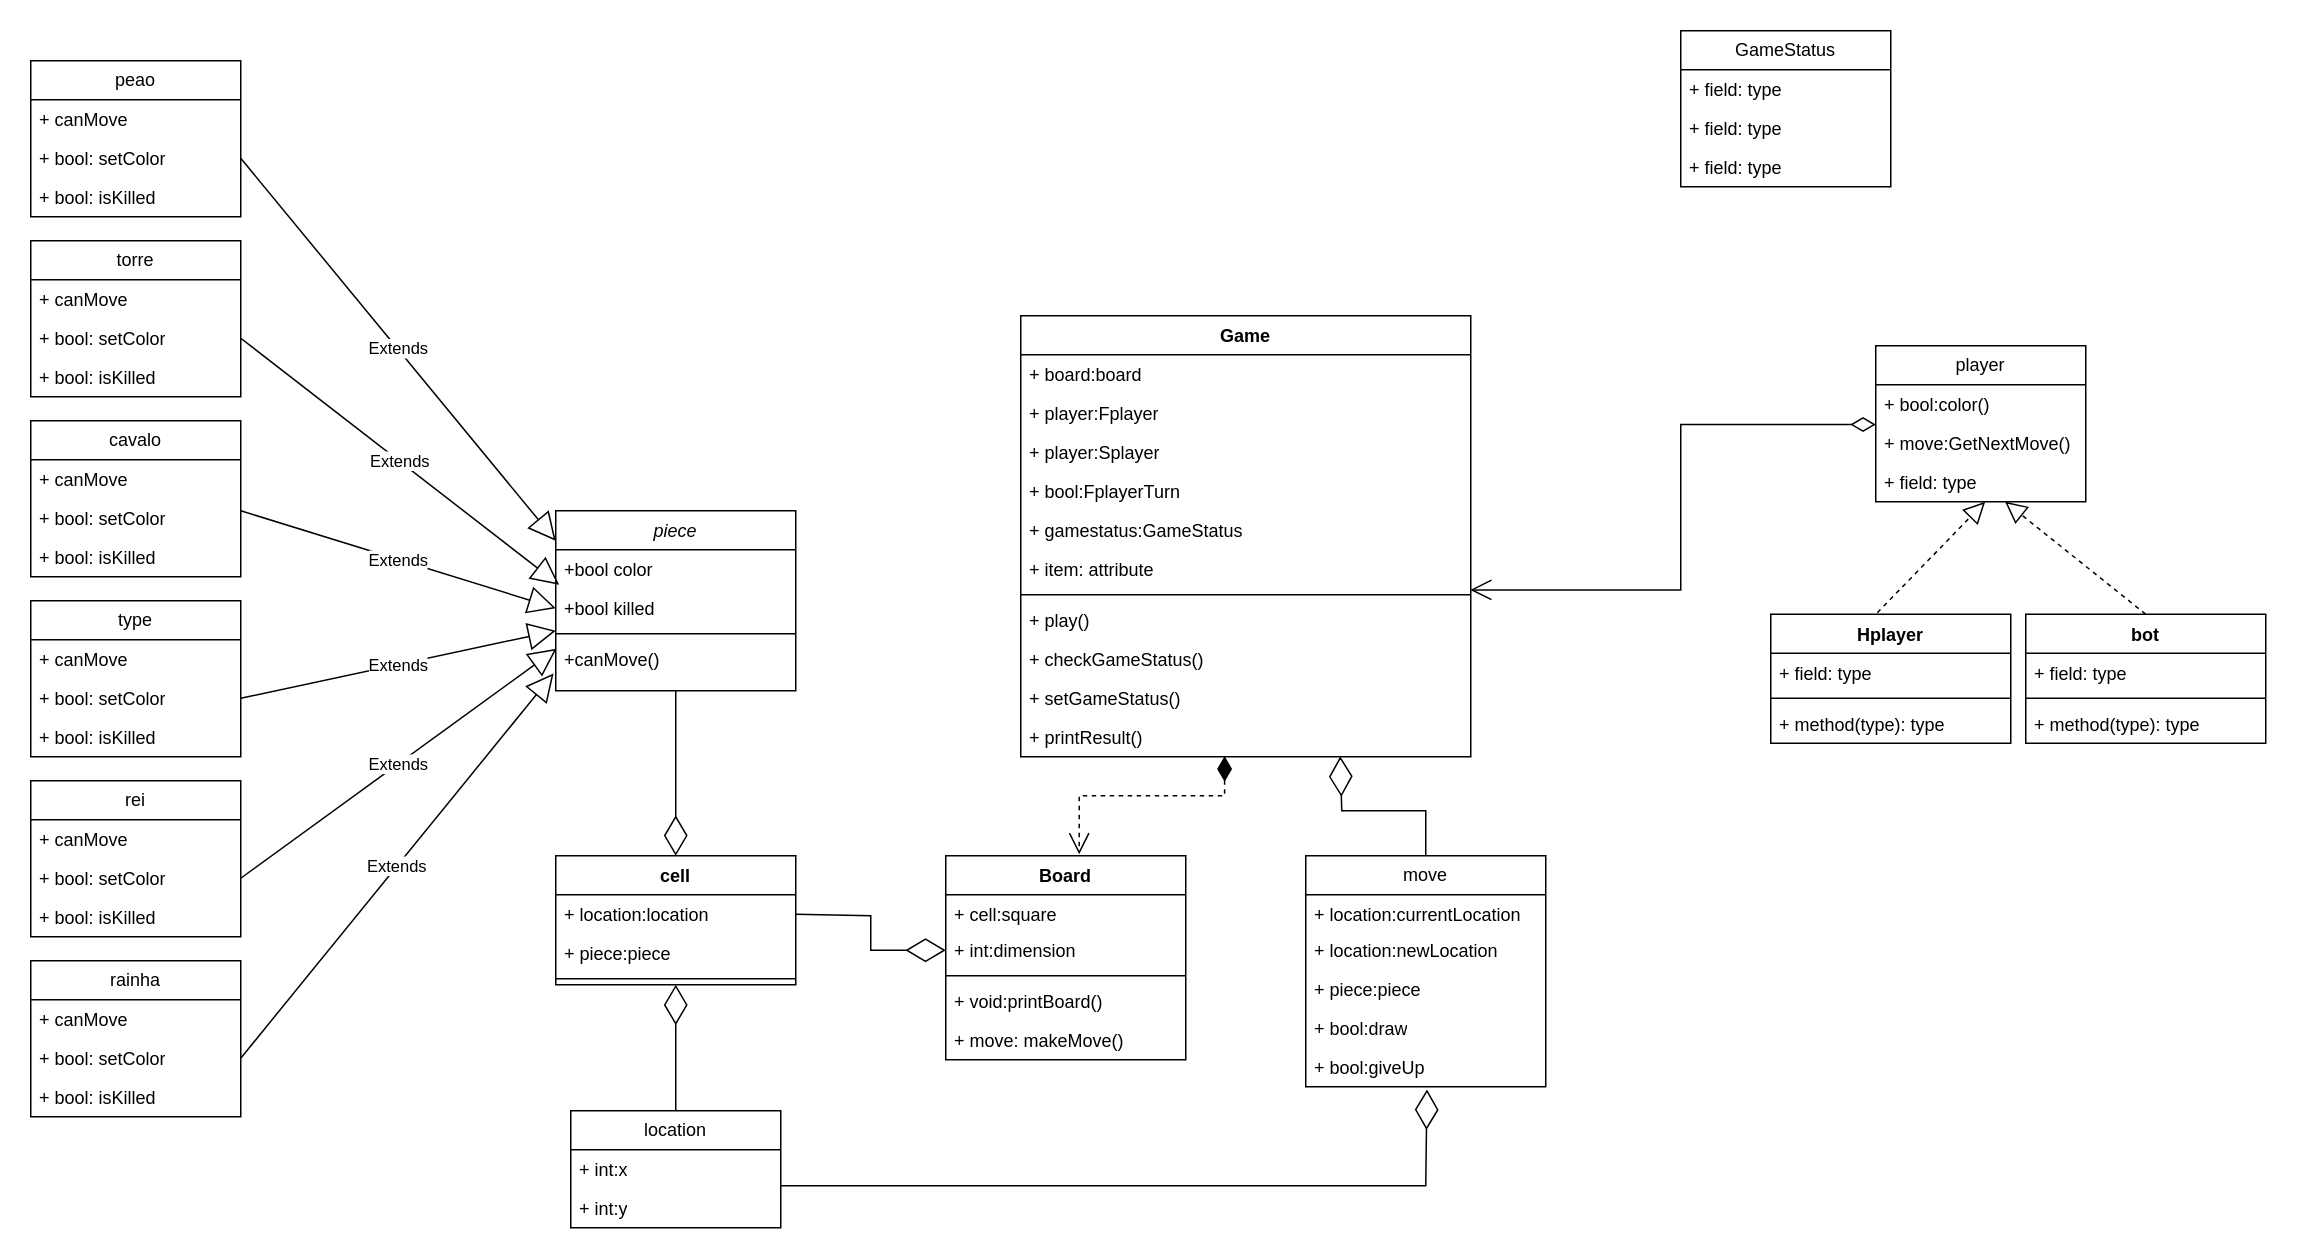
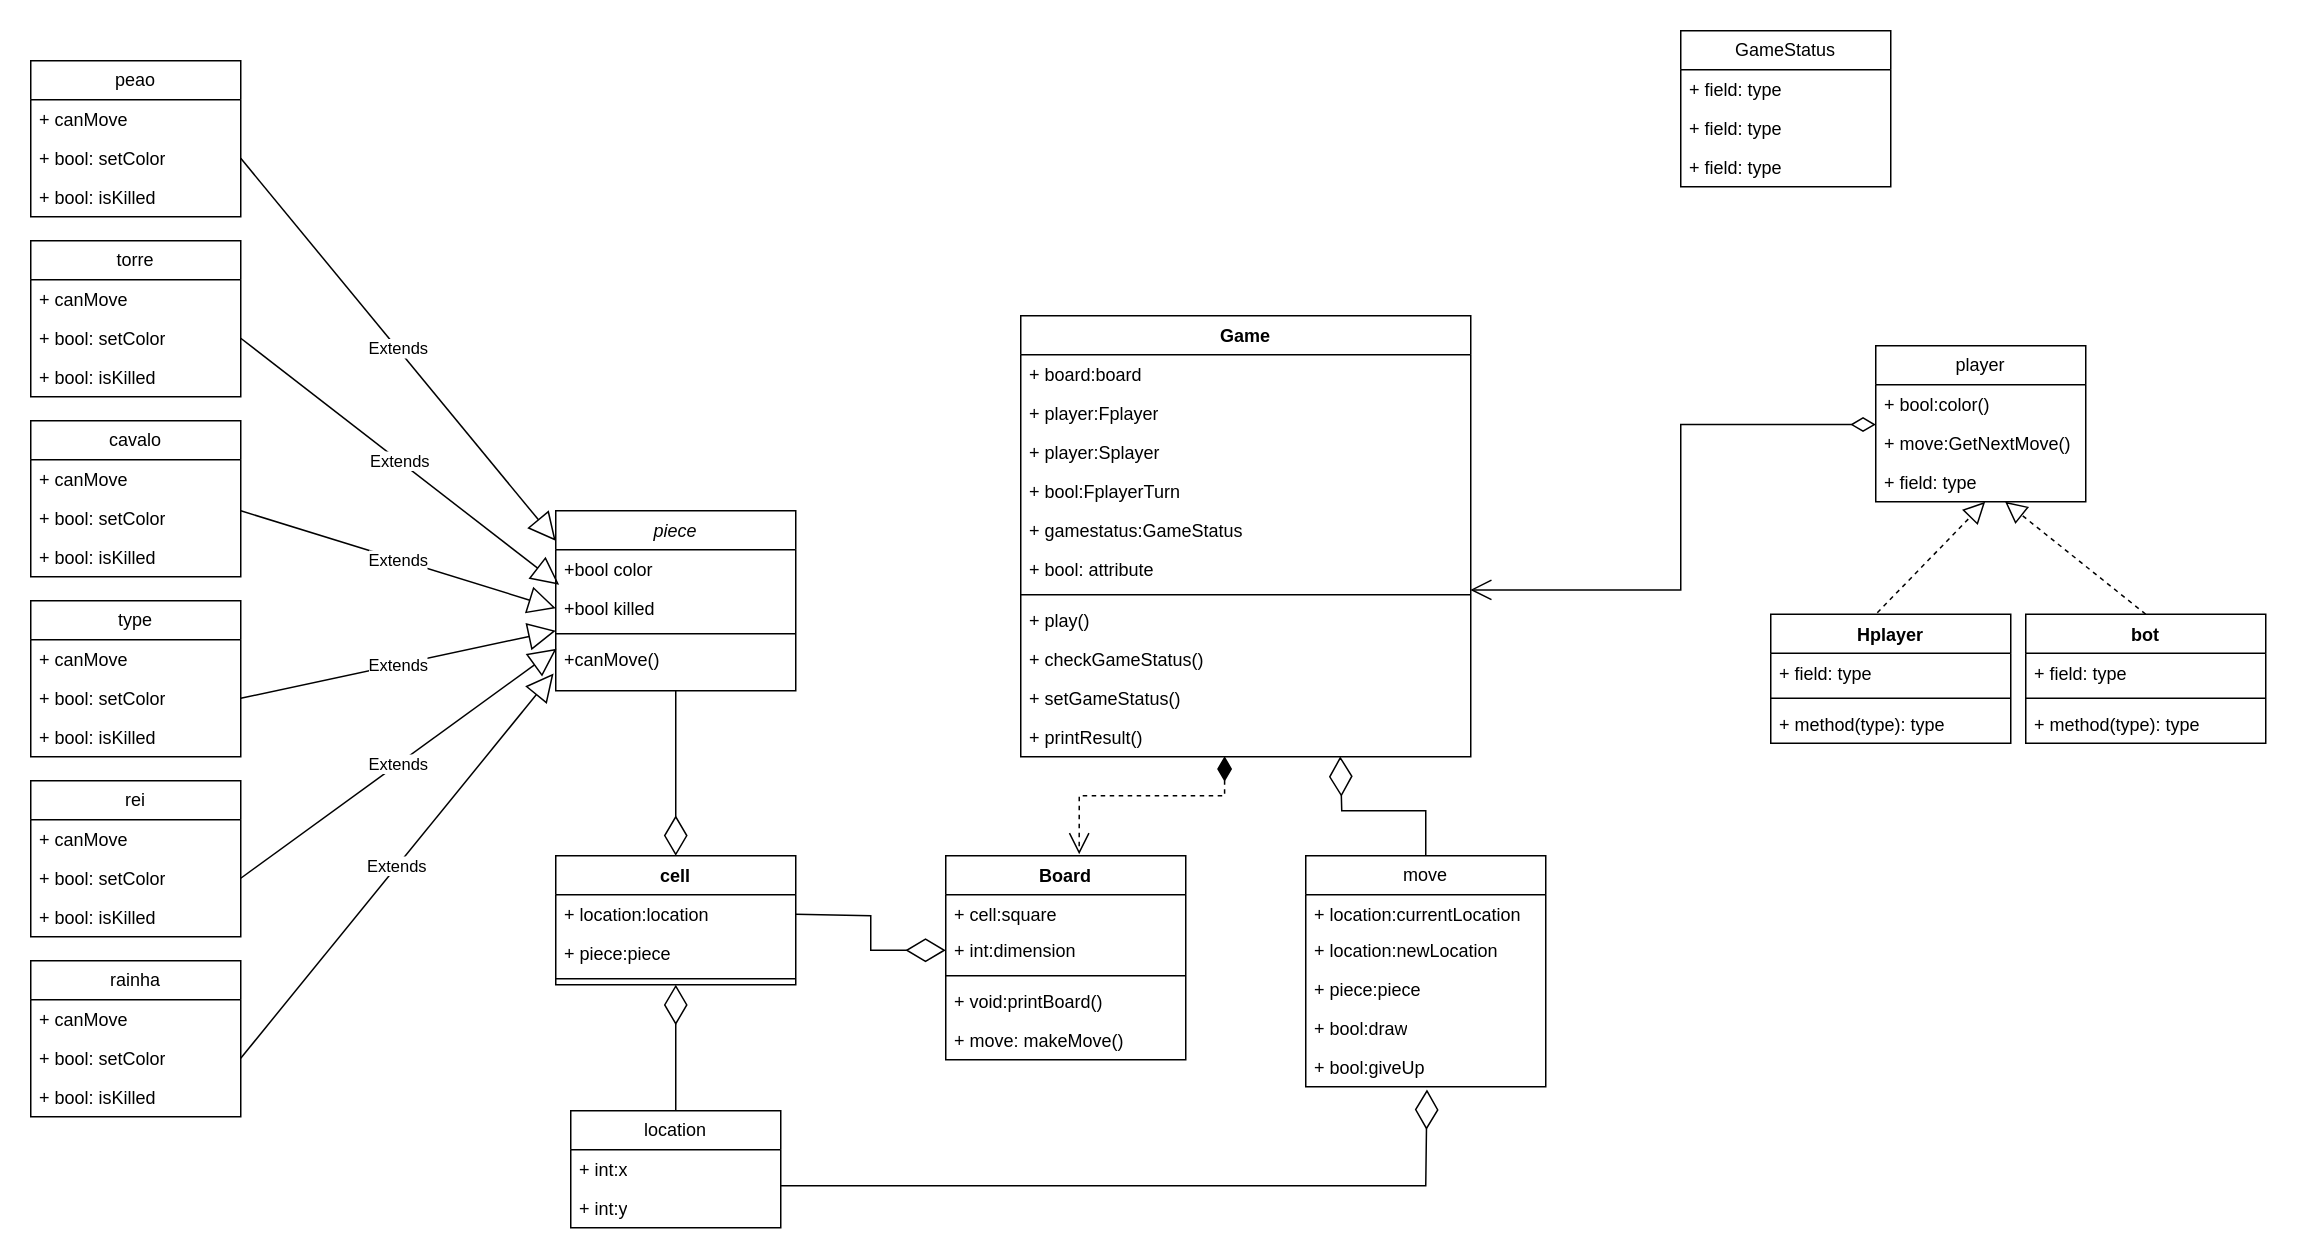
(1104, 571) -> (1104, 571)
